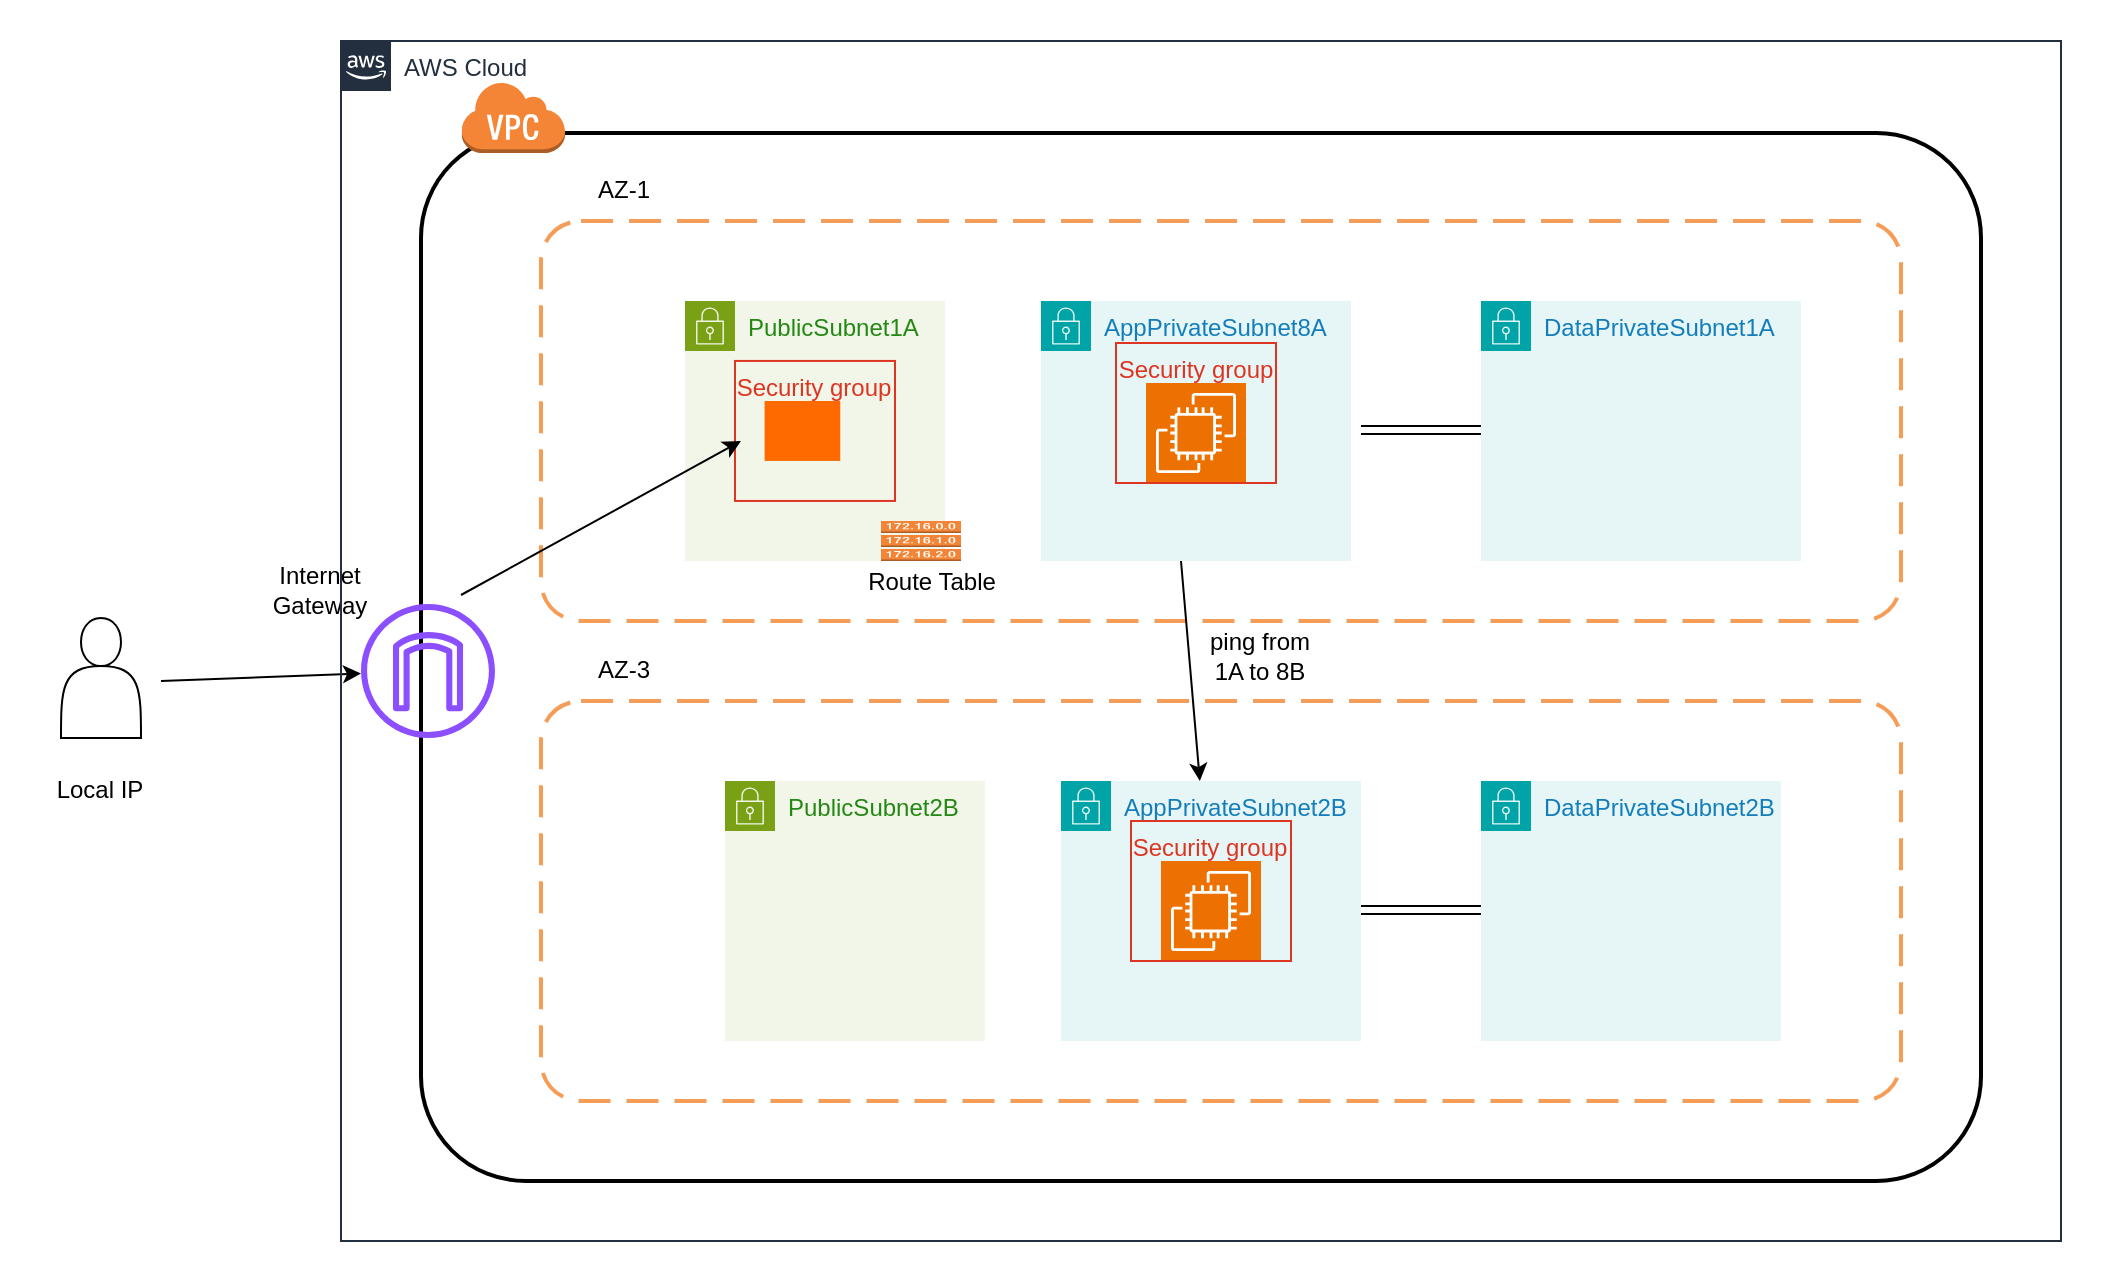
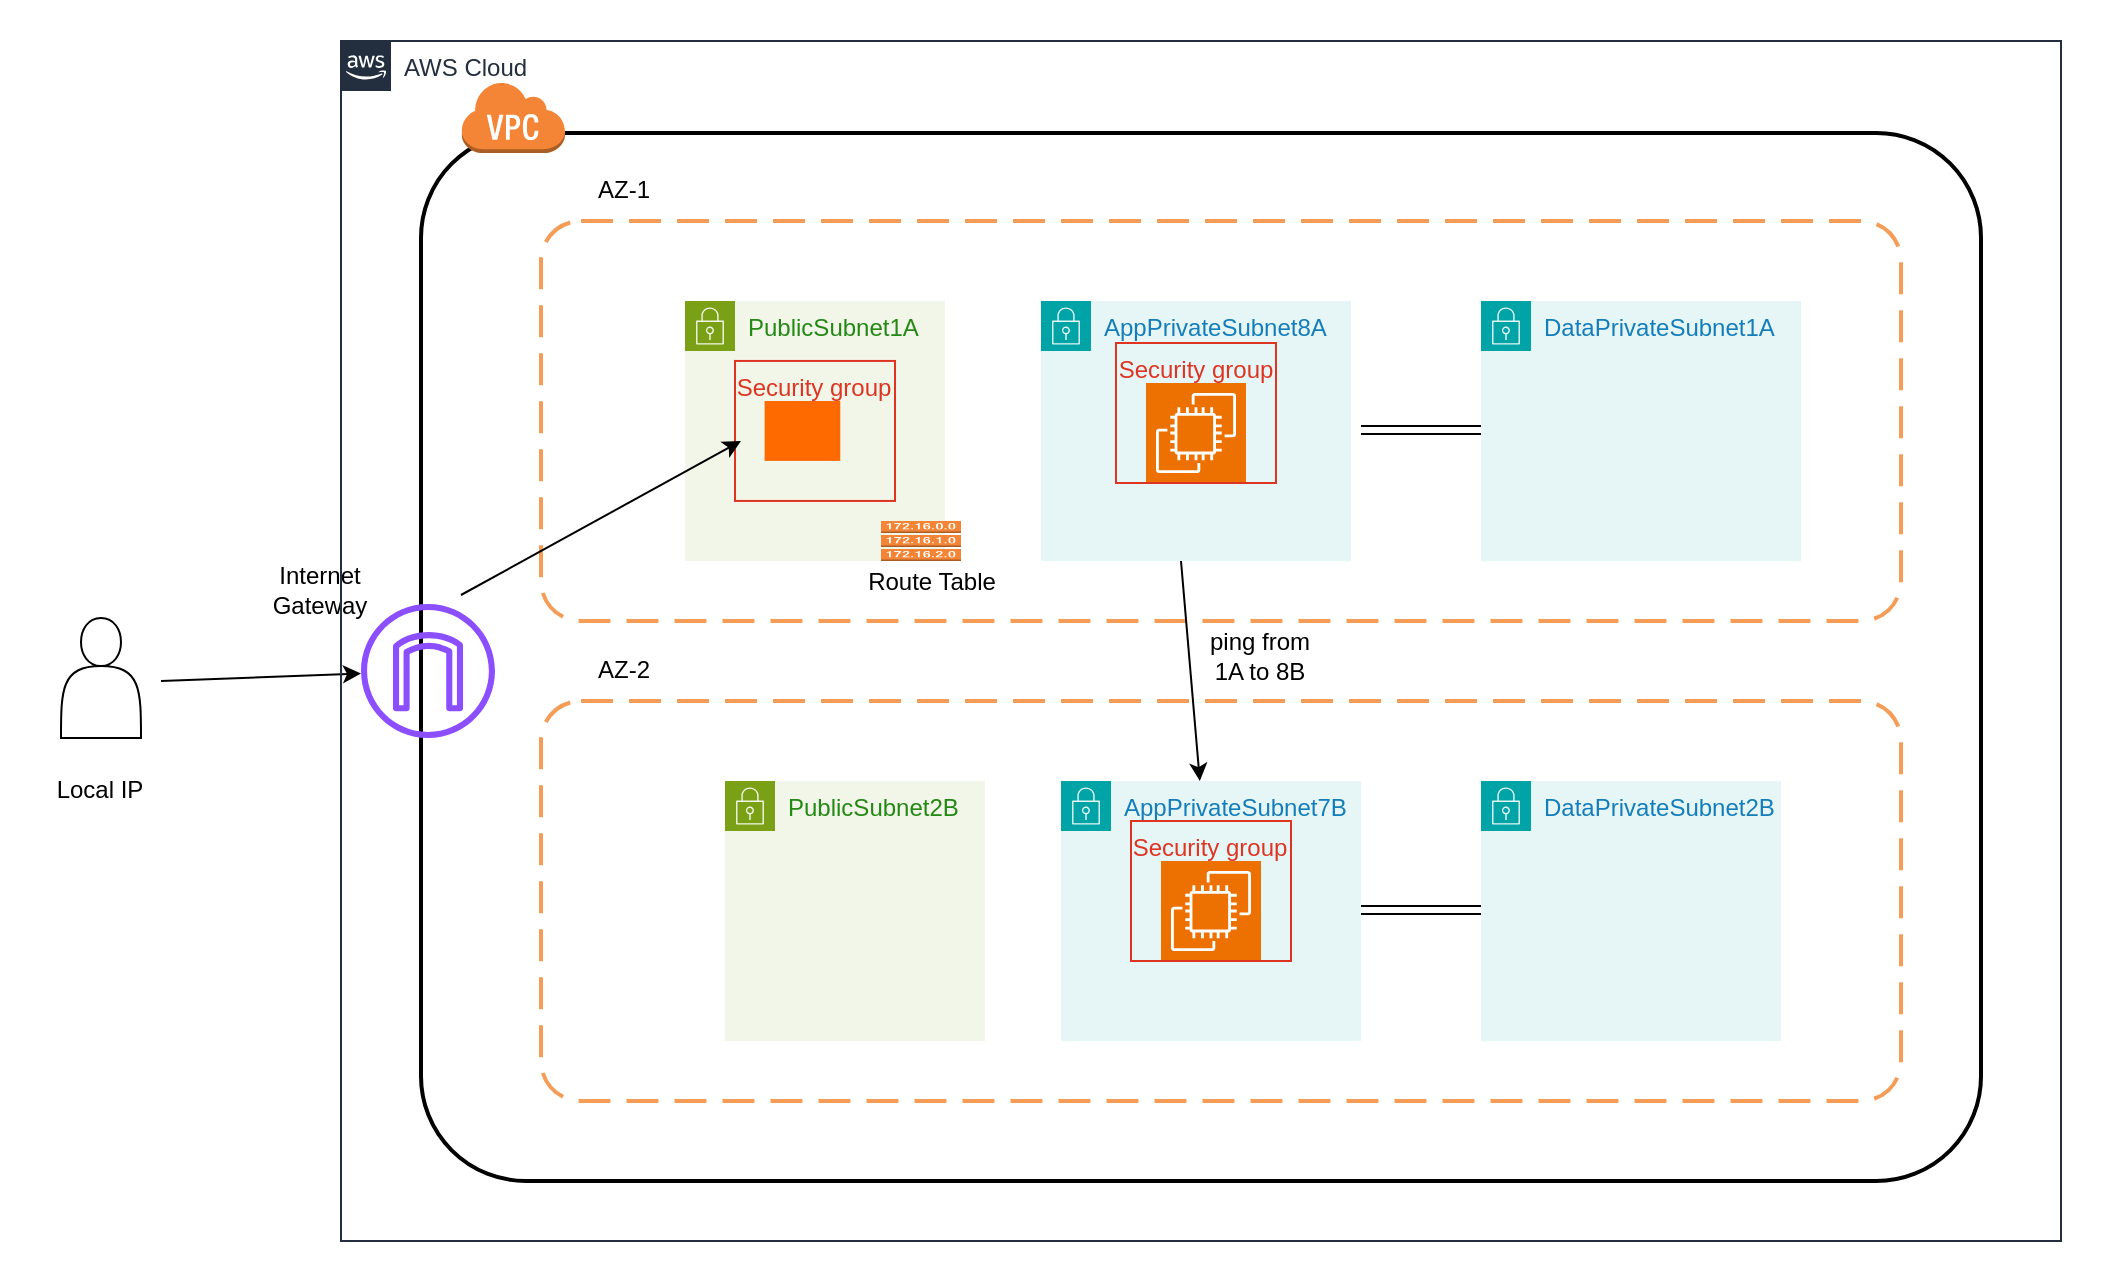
(625, 671) -> (625, 671)
(1243, 809) -> (1243, 809)
